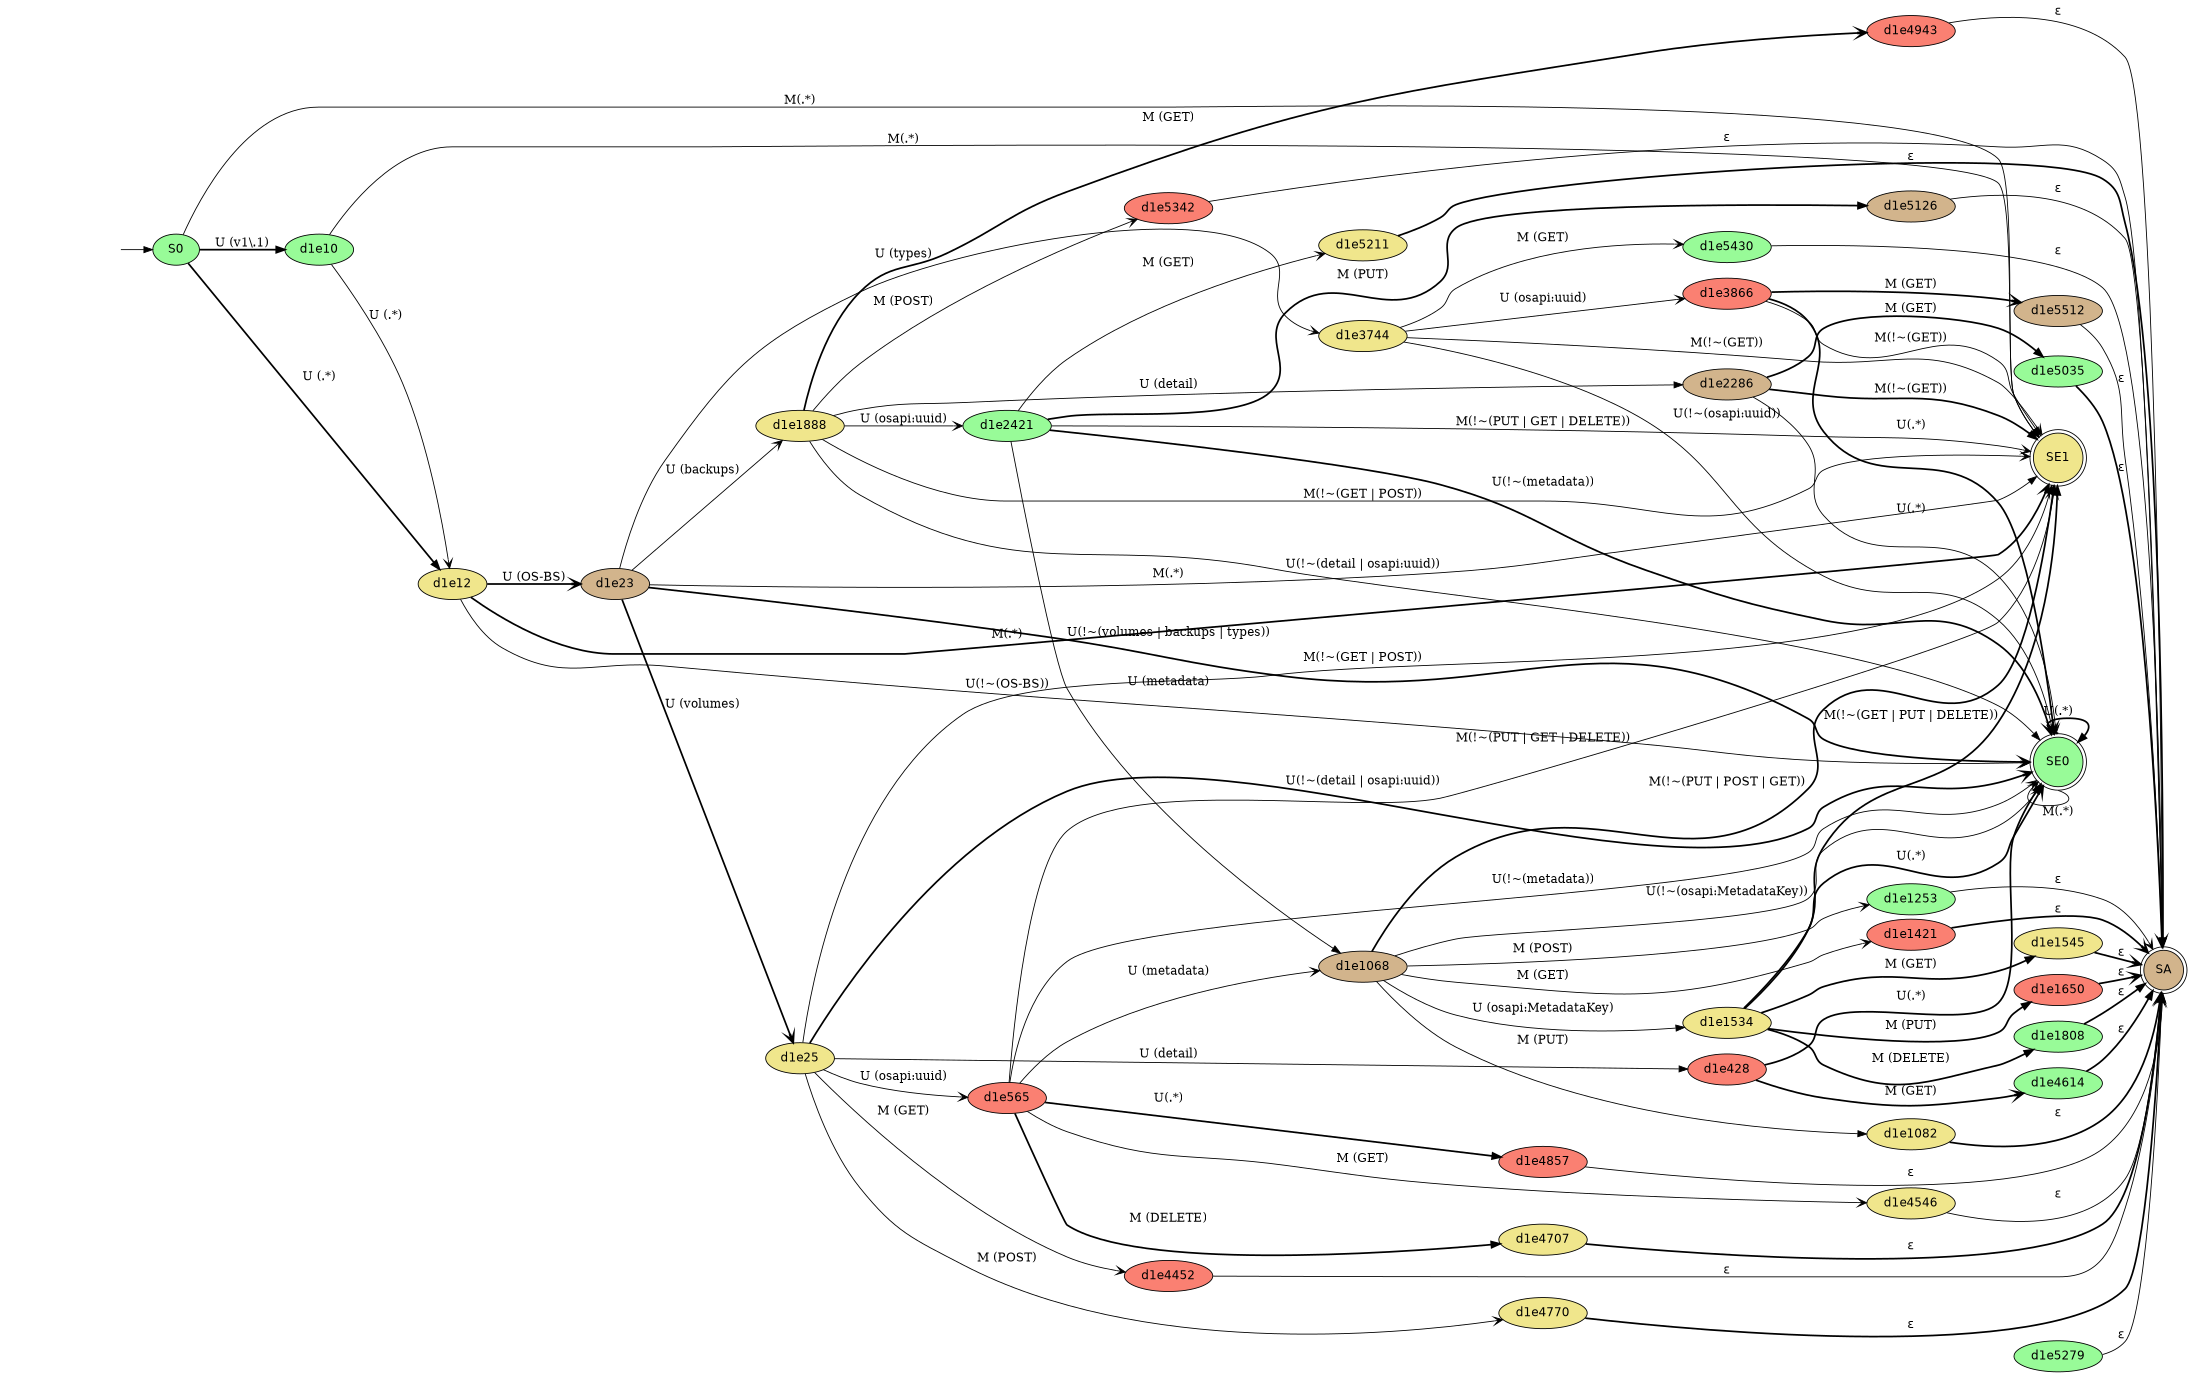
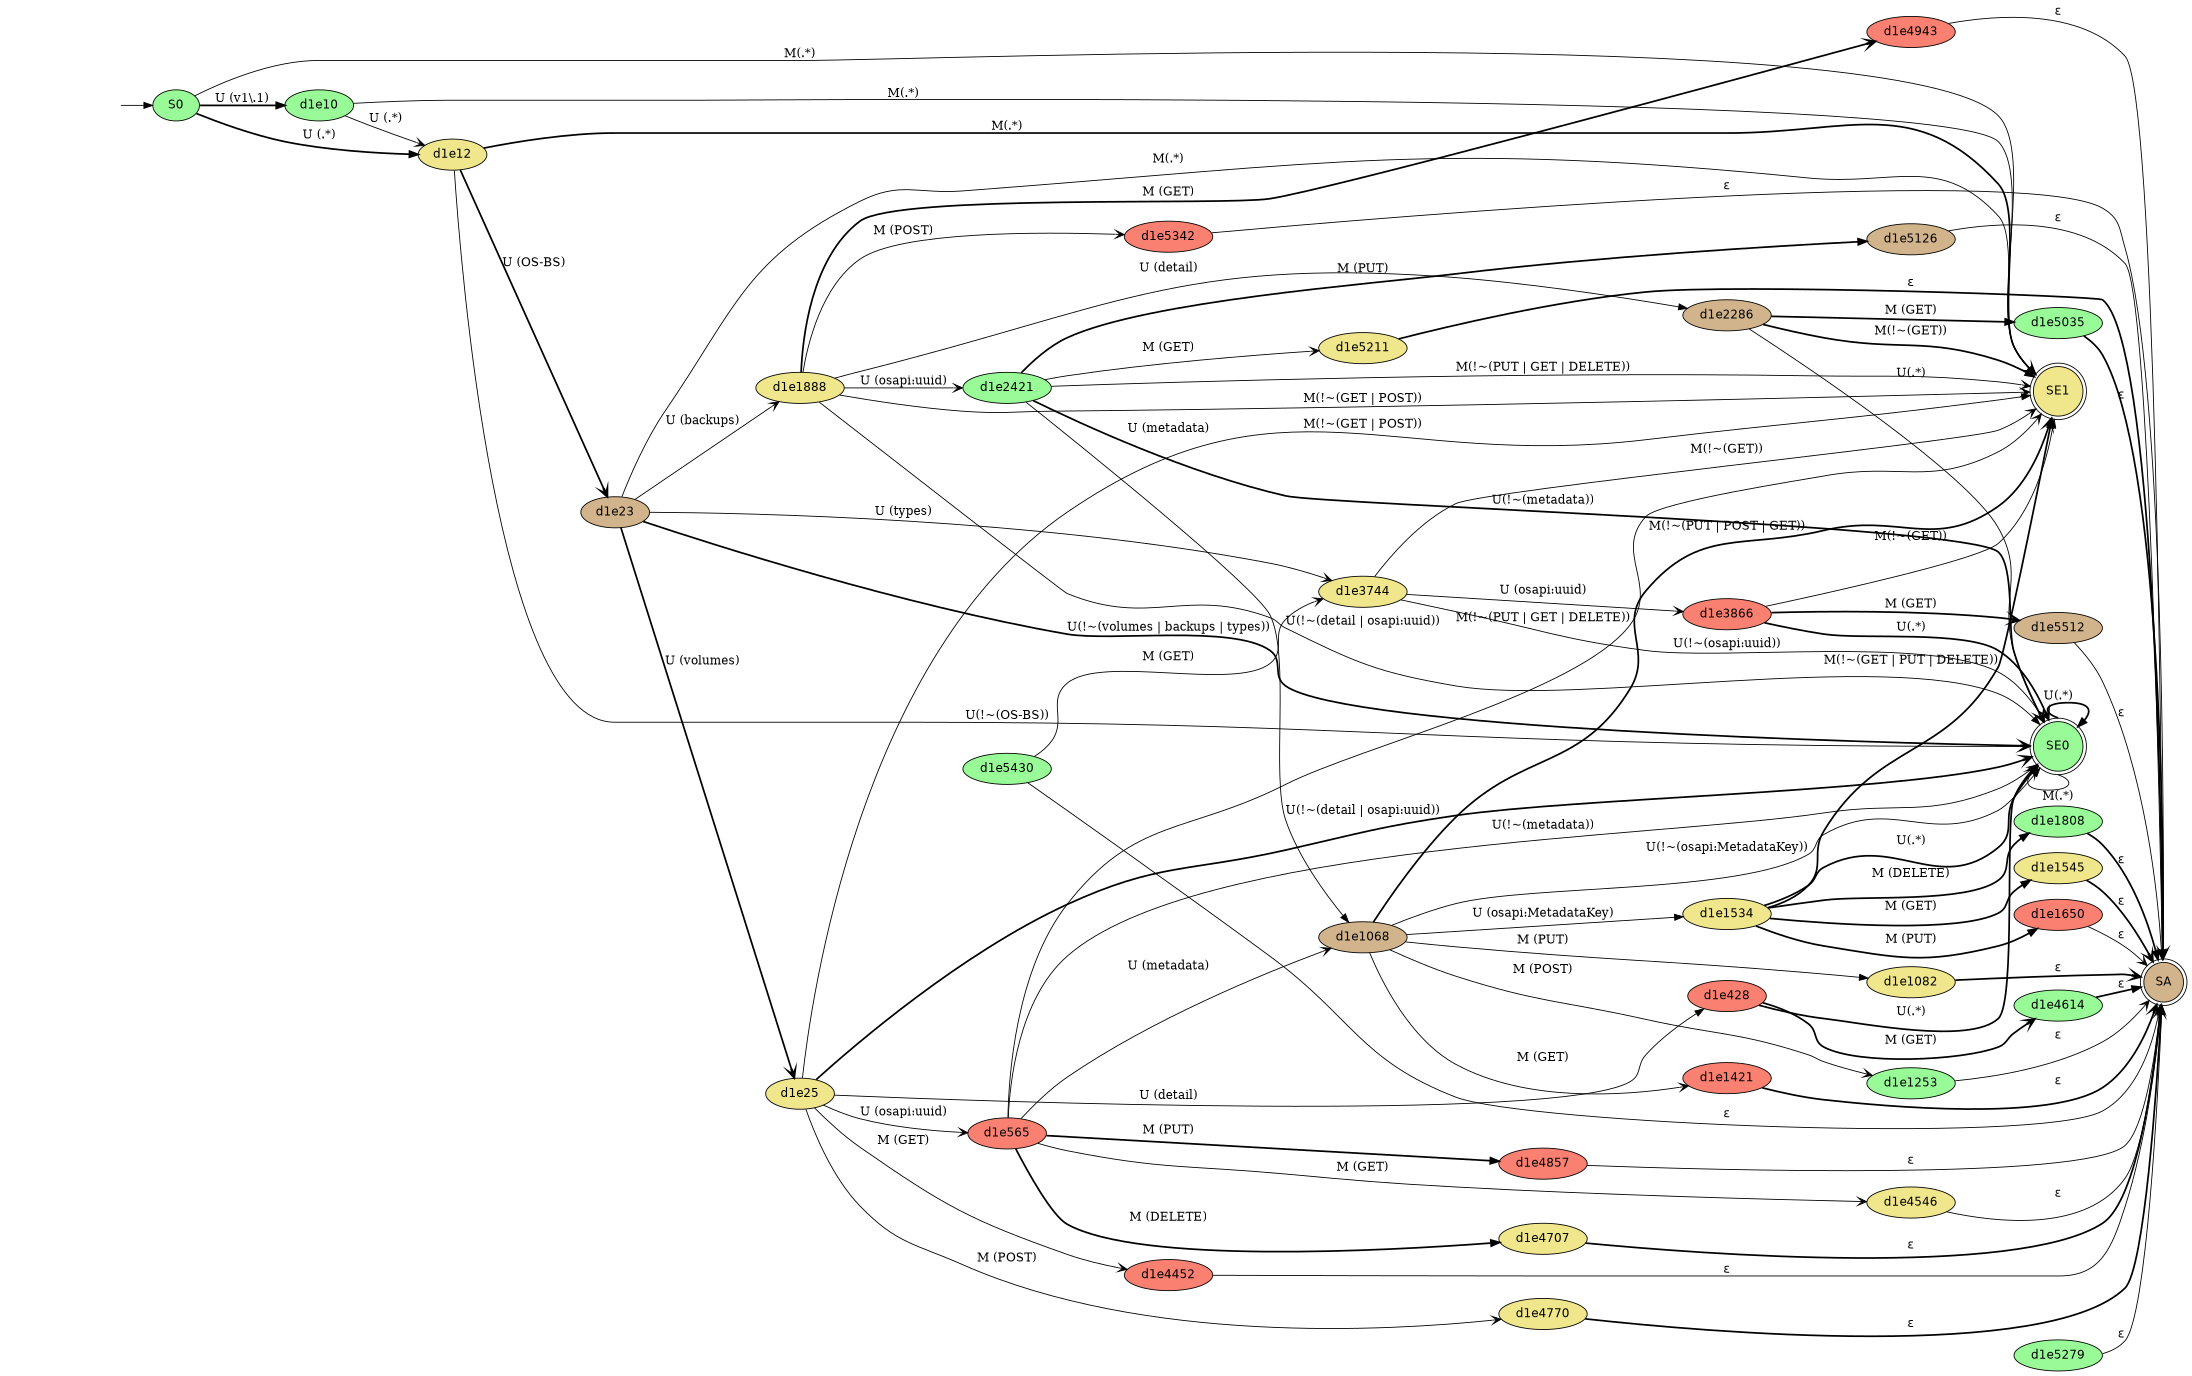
(1528, 260) -> (1167, 673)
(2116, 981) -> (2116, 941)
(1168, 1098) -> (1168, 1130)
